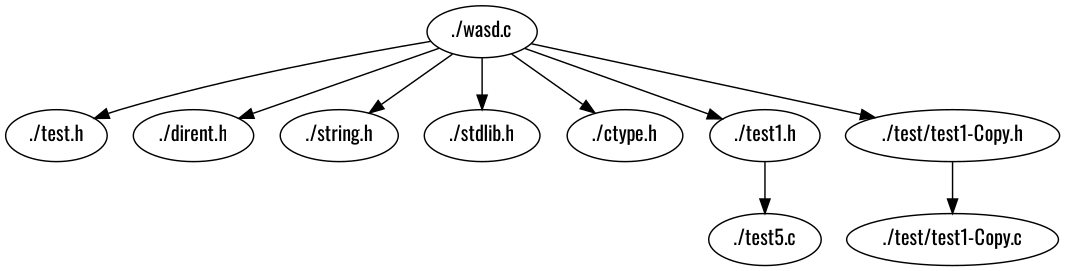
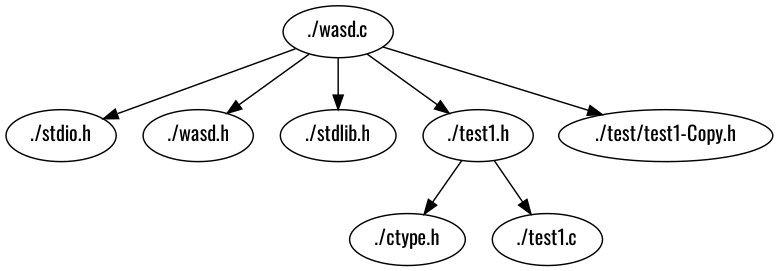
(547, 79) -> (447, 181)
(56, 136) -> (61, 136)
(194, 136) -> (198, 136)
(339, 136) -> none
(765, 240) -> (547, 240)
(953, 240) -> none
